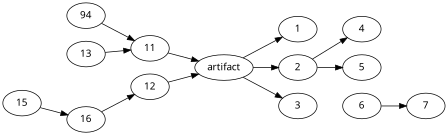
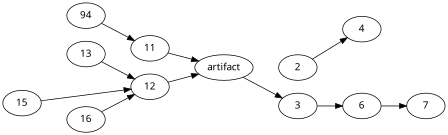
(298, 29) -> none
(114, 52) -> (115, 69)
(262, 68) -> none
(362, 68) -> none
none -> (326, 106)
(51, 110) -> (83, 95)
